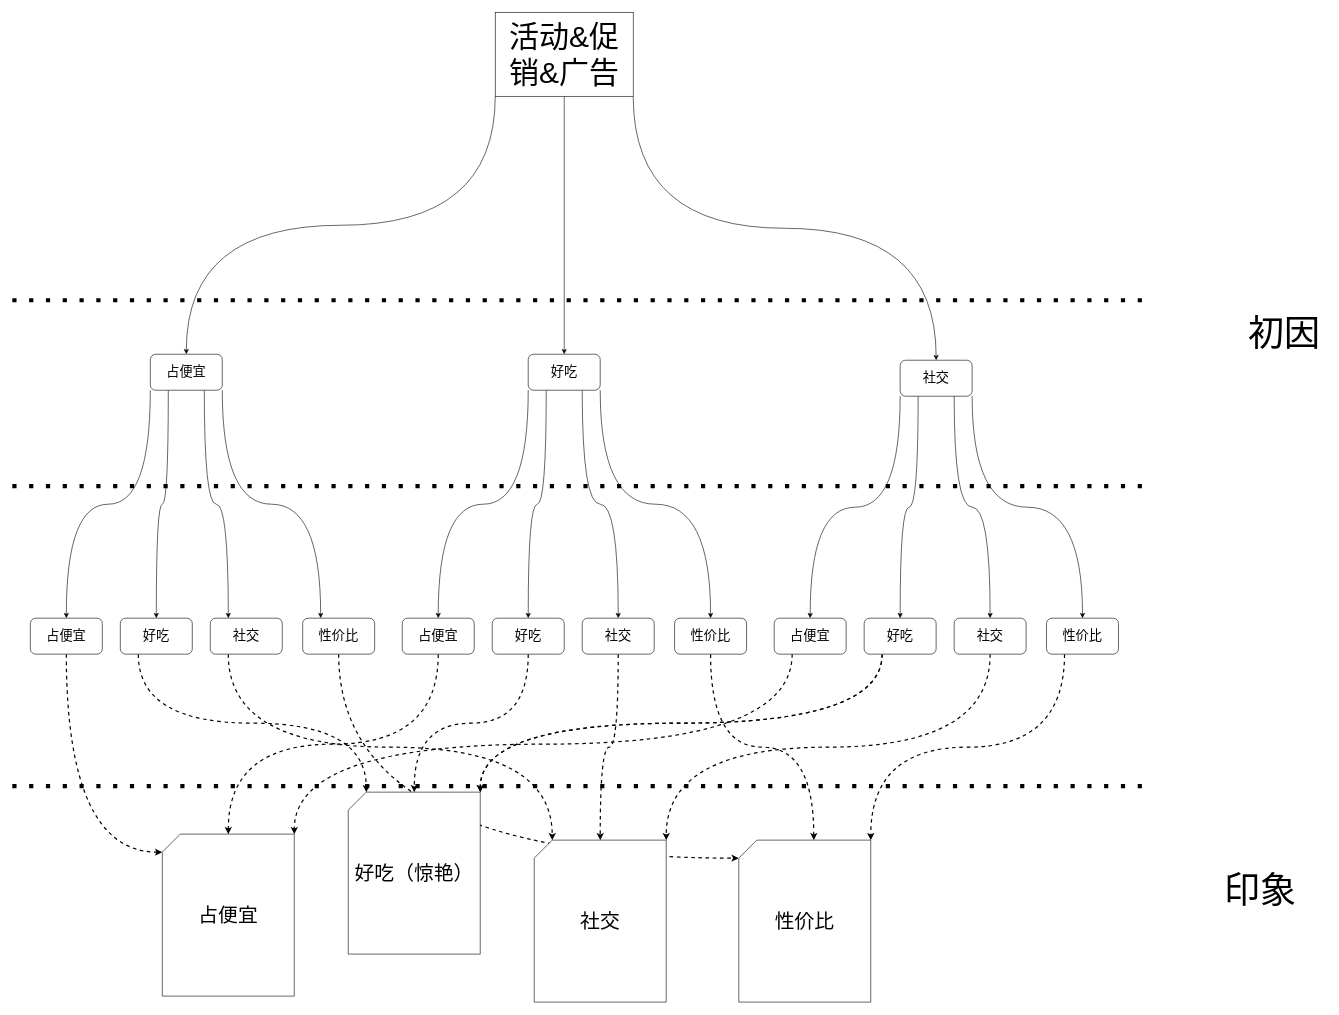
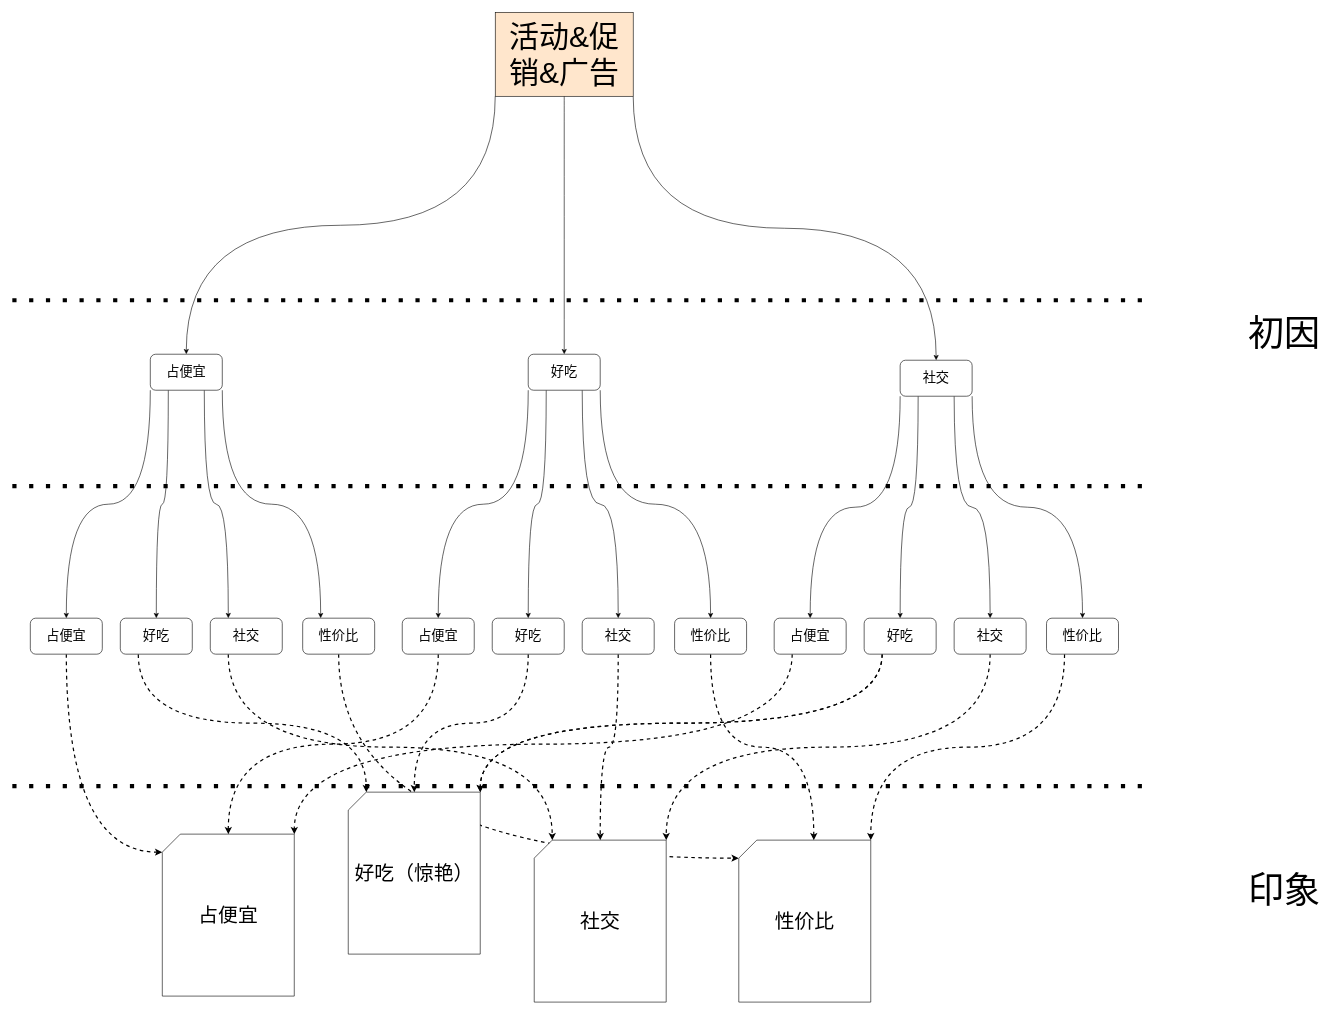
(564, 54) -> (564, 54)
(1260, 891) -> (1284, 891)
